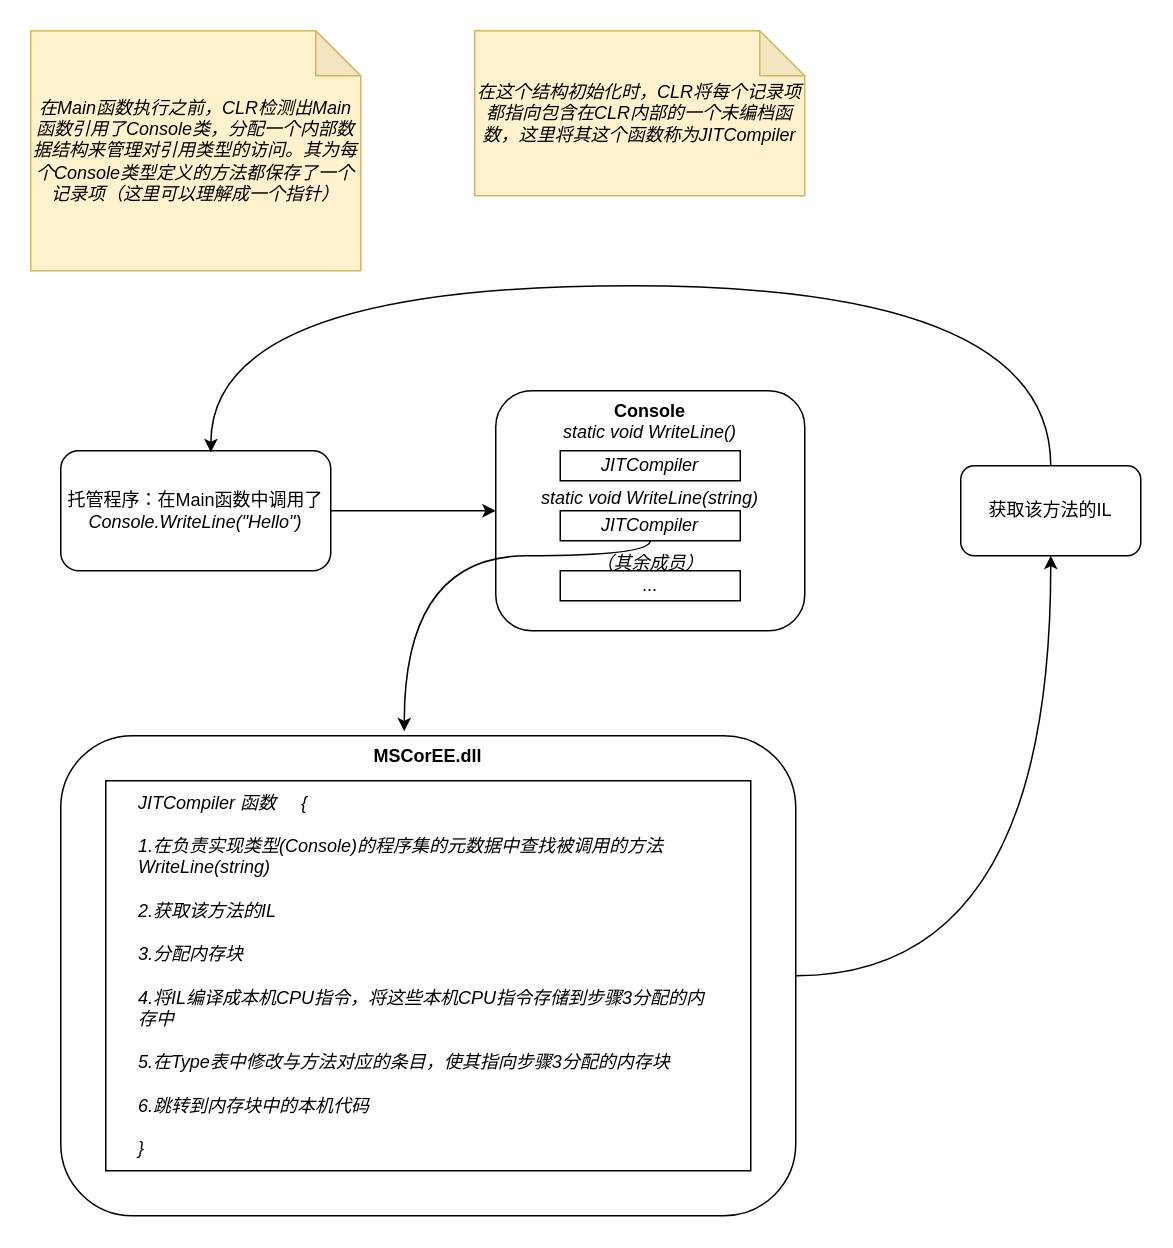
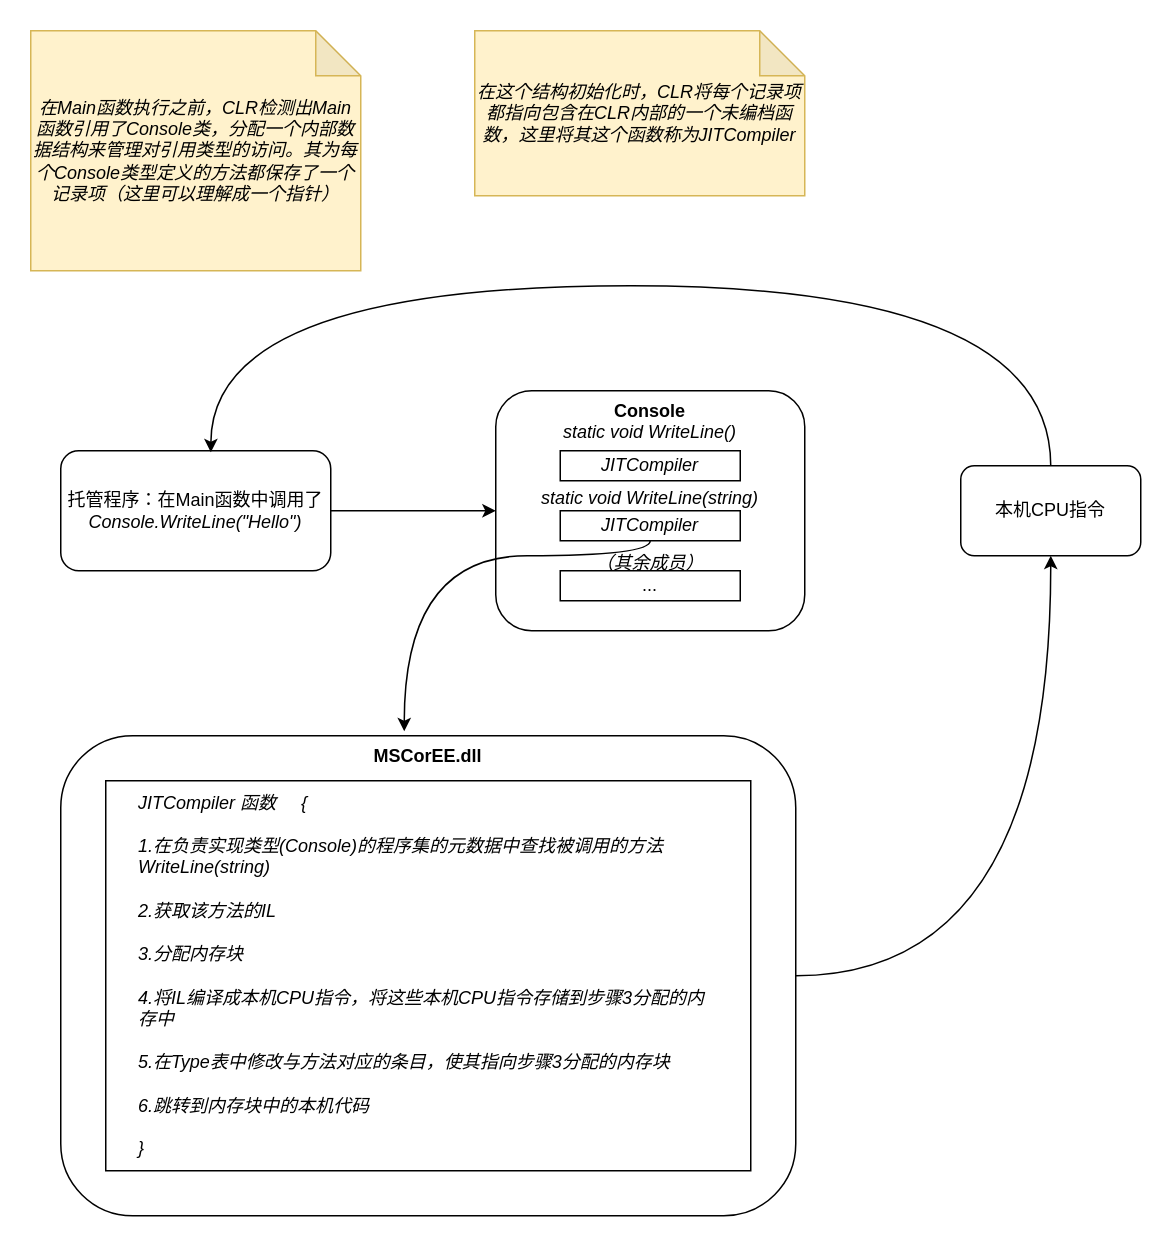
(1051, 511) -> (1051, 511)
